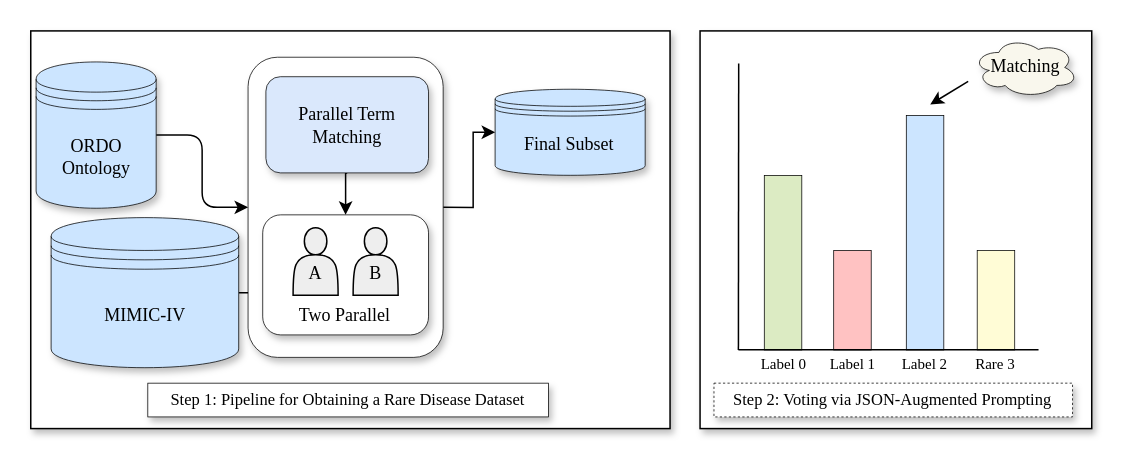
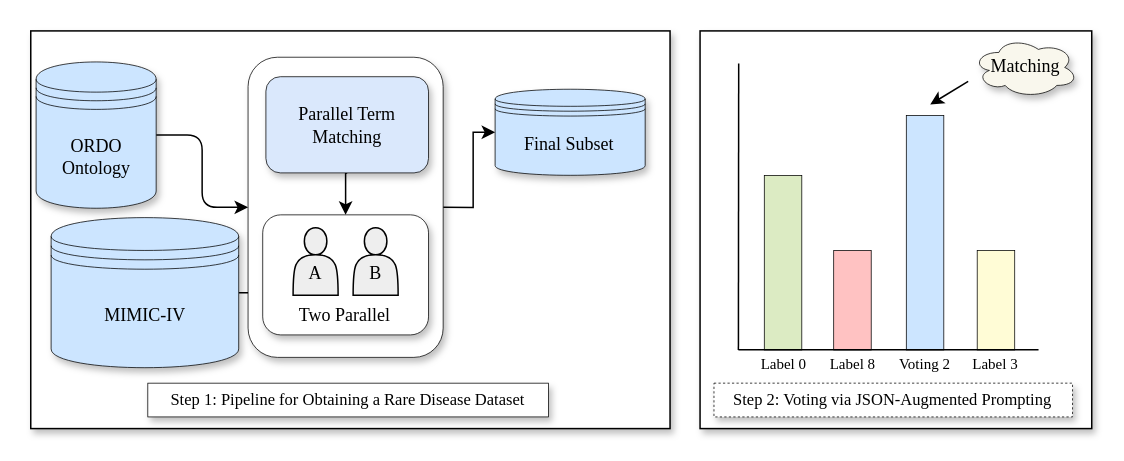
(853, 364) -> (853, 364)
(925, 364) -> (925, 364)
(995, 364) -> (995, 364)
